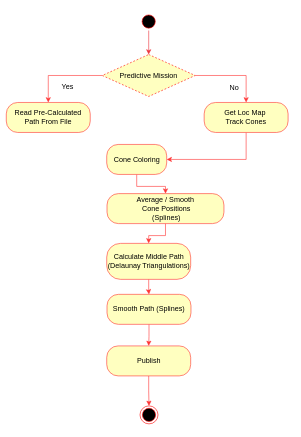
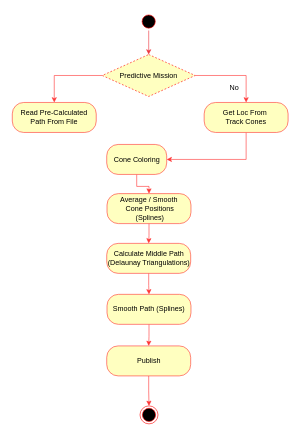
(68, 87) -> none
(48, 117) -> (54, 117)
(246, 117) -> (246, 117)
(166, 209) -> (149, 209)
(149, 261) -> (149, 258)
